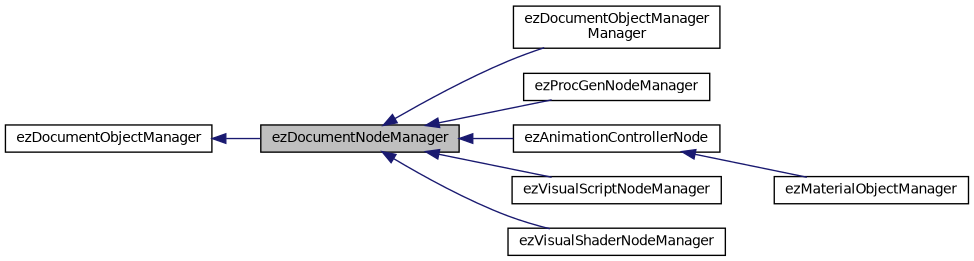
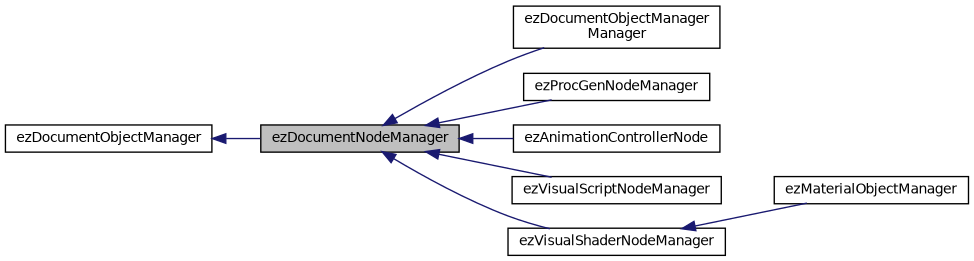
(751, 166) -> (751, 215)
